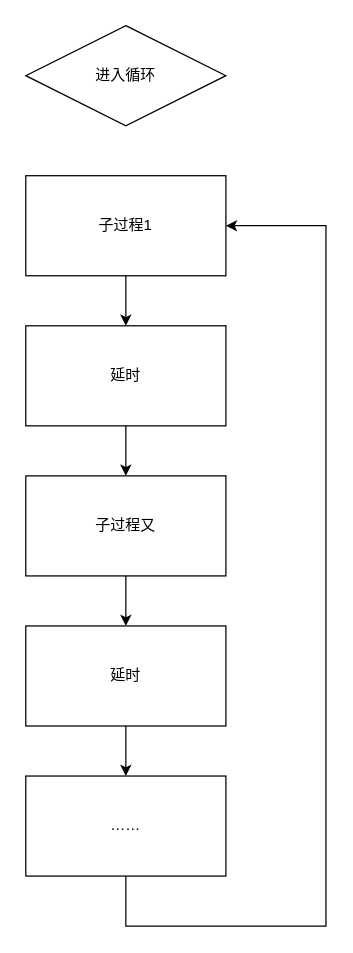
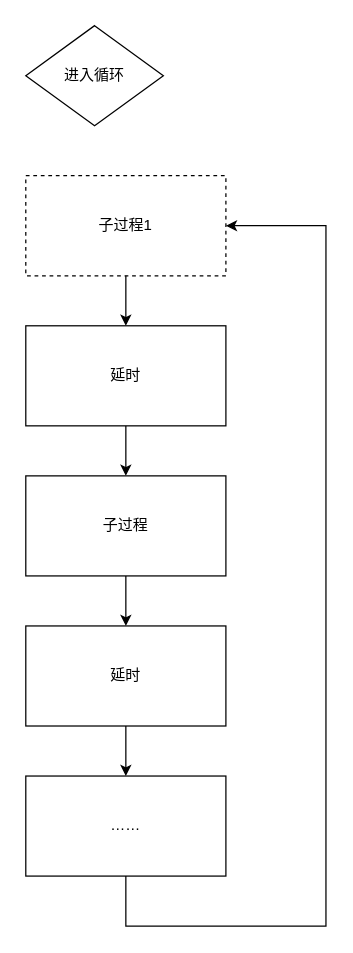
(126, 76) -> (94, 76)
(126, 226) -> (126, 226)
(126, 526) -> (126, 526)
